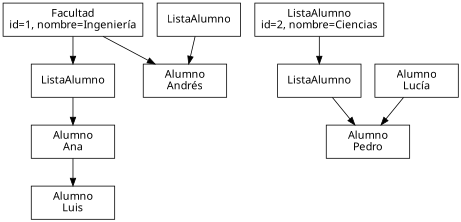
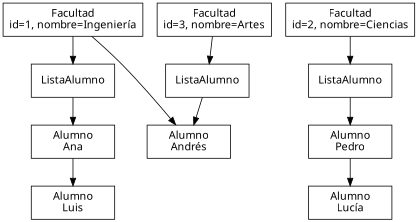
none -> (214, 20)
(319, 20) -> (350, 20)
(395, 108) -> (350, 168)
